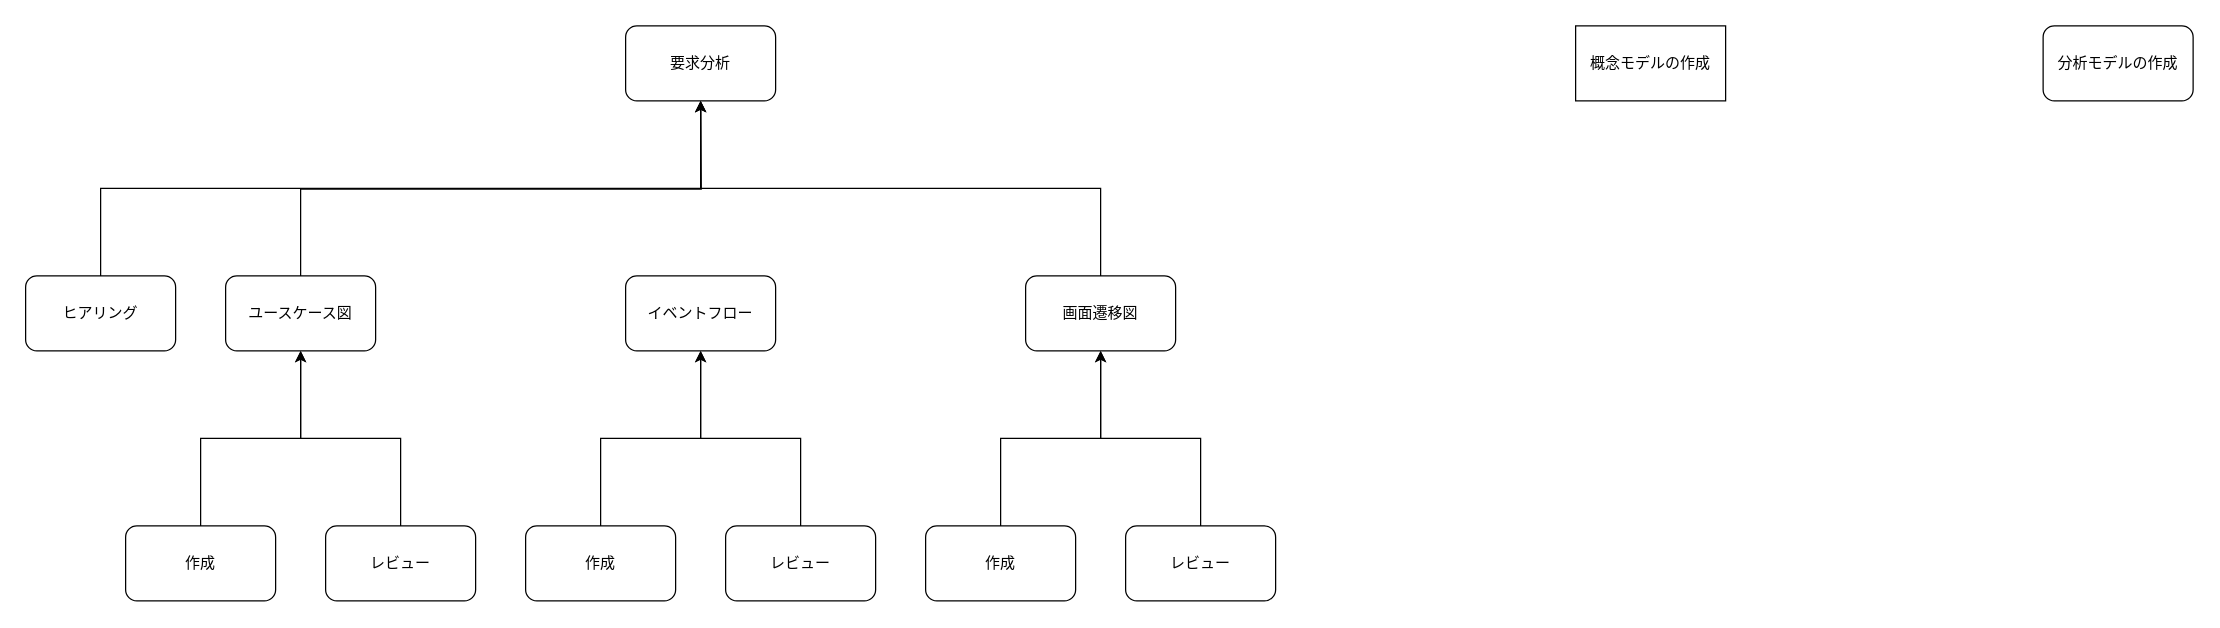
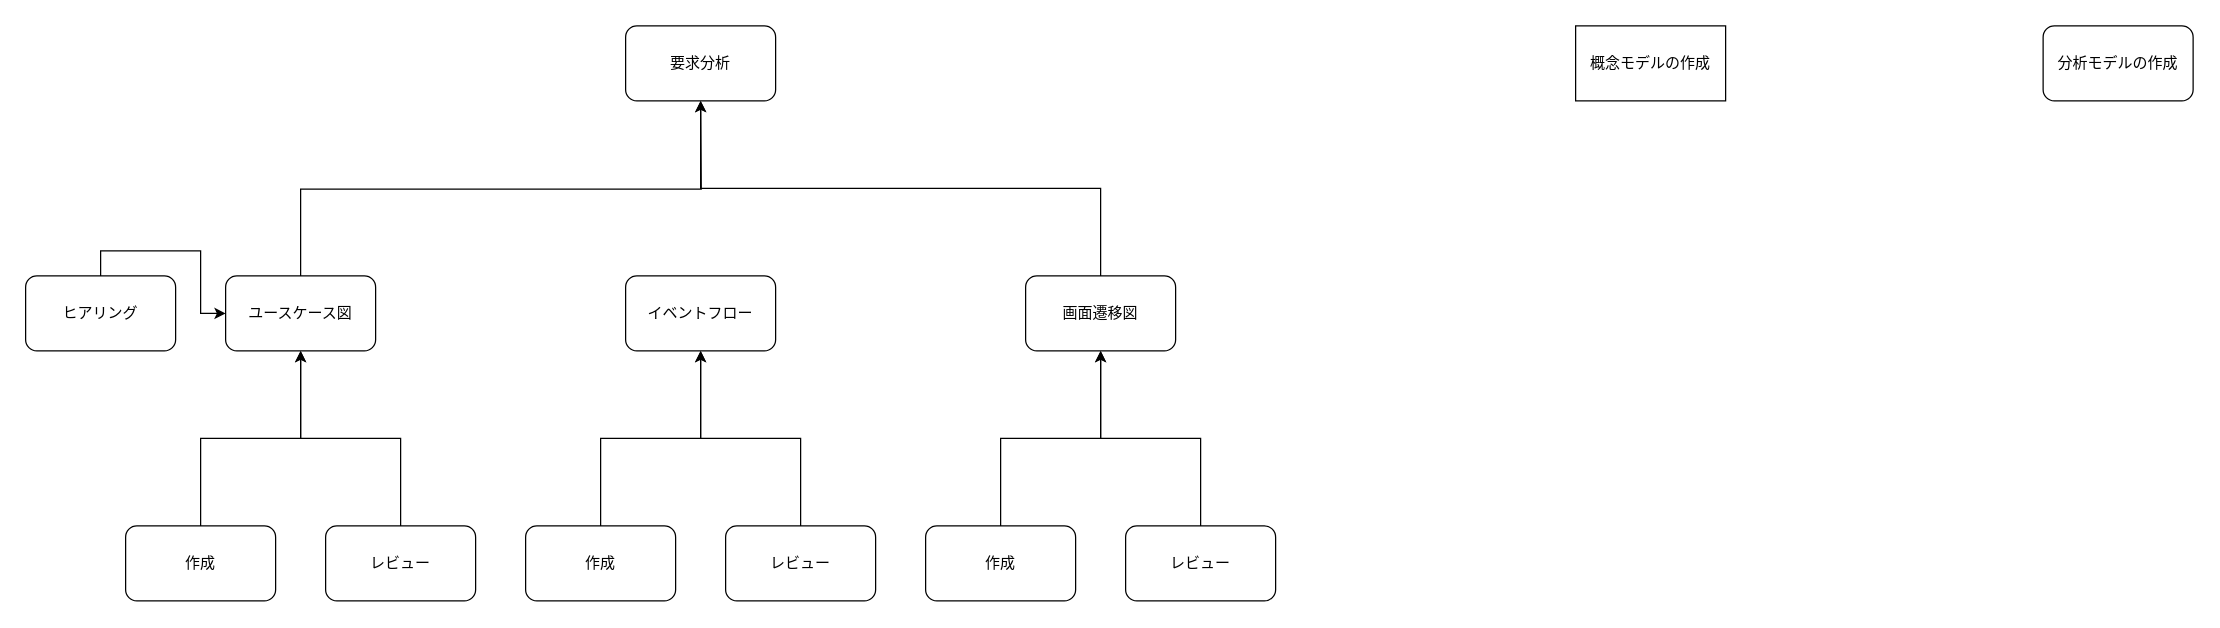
(166, 188) -> (189, 251)
